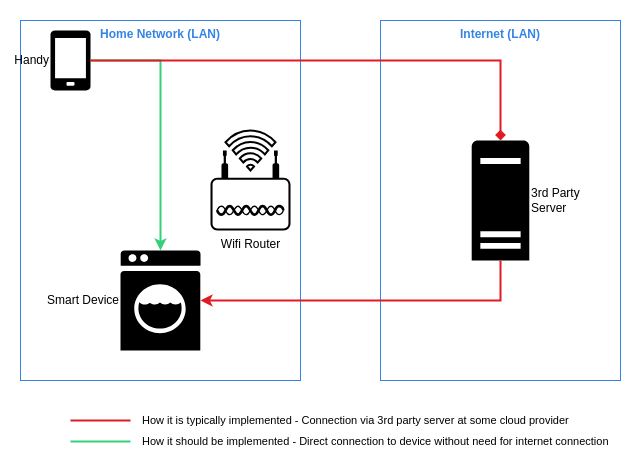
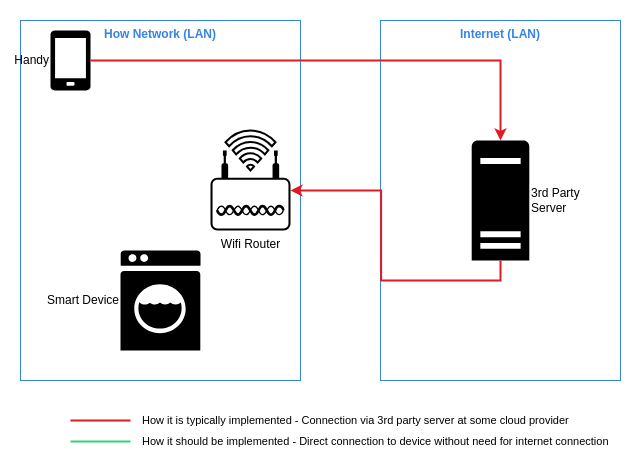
(161, 35) -> (161, 35)
(501, 129) -> (501, 130)
(161, 152) -> none
(366, 301) -> (381, 256)
